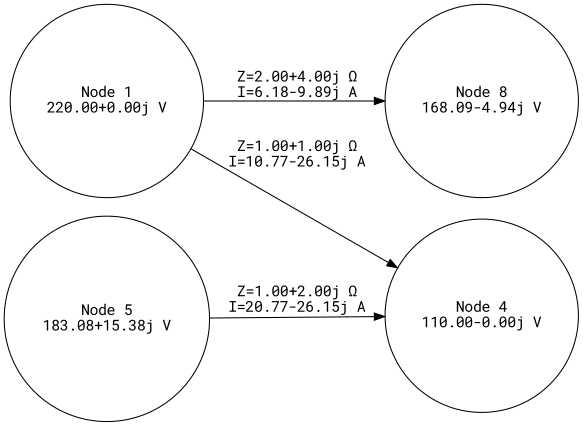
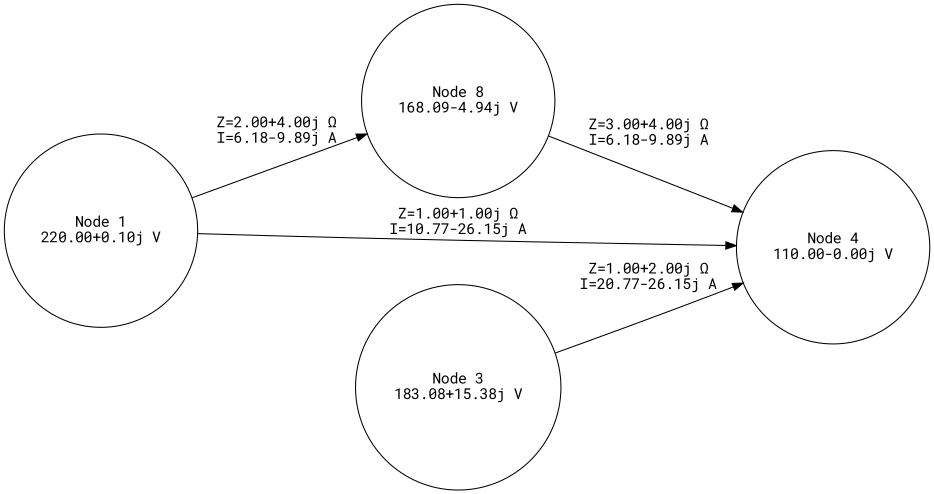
(107, 101) -> (101, 231)
none -> (641, 172)
(107, 319) -> (458, 387)
